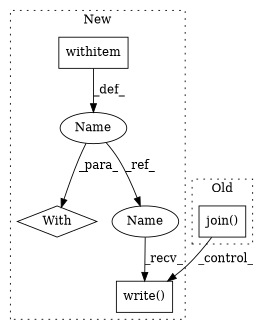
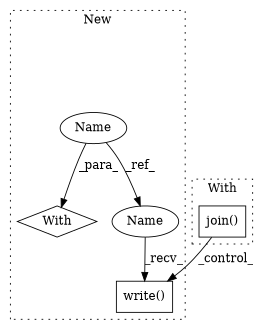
(93, 53) -> none
(222, 189) -> (222, 189)
